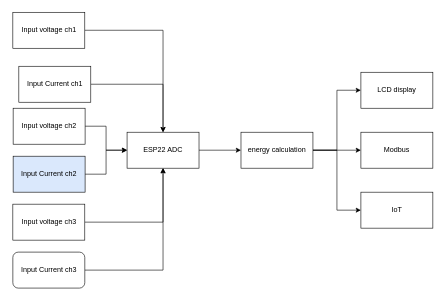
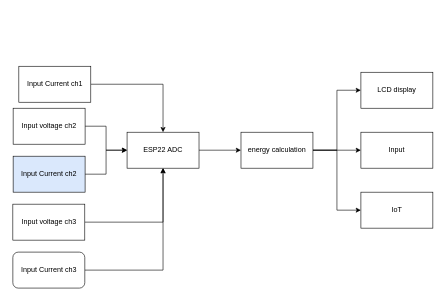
(49, 30) -> none
(150, 30) -> none
(397, 150) -> (397, 150)
